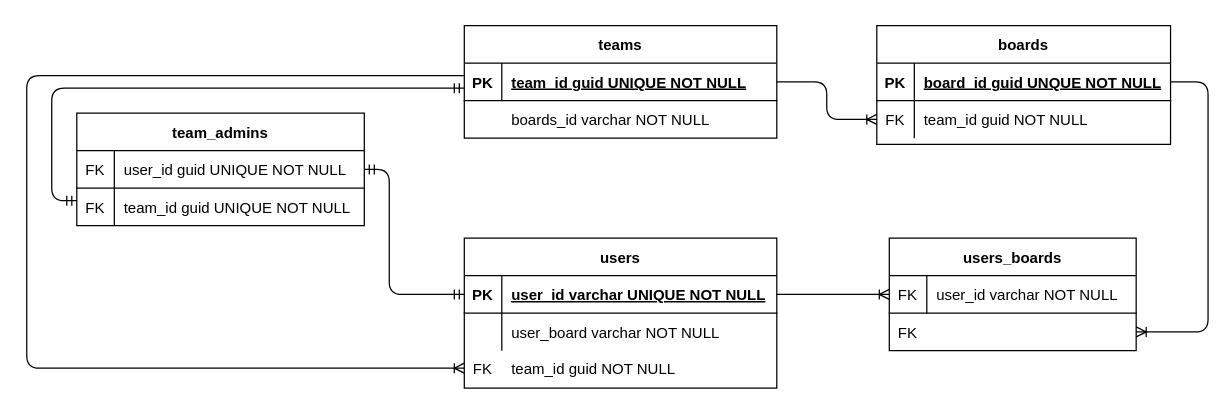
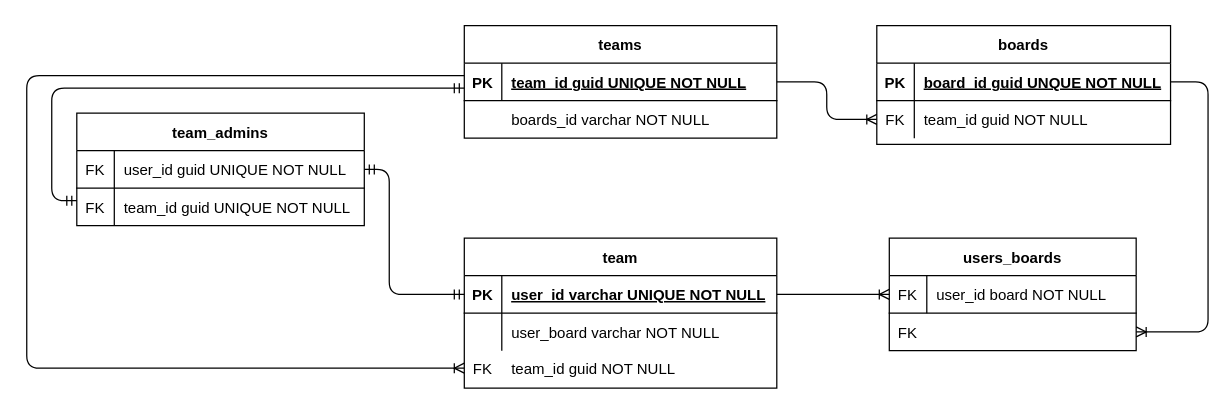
(620, 258) -> (620, 258)
(1029, 295) -> (1021, 295)
